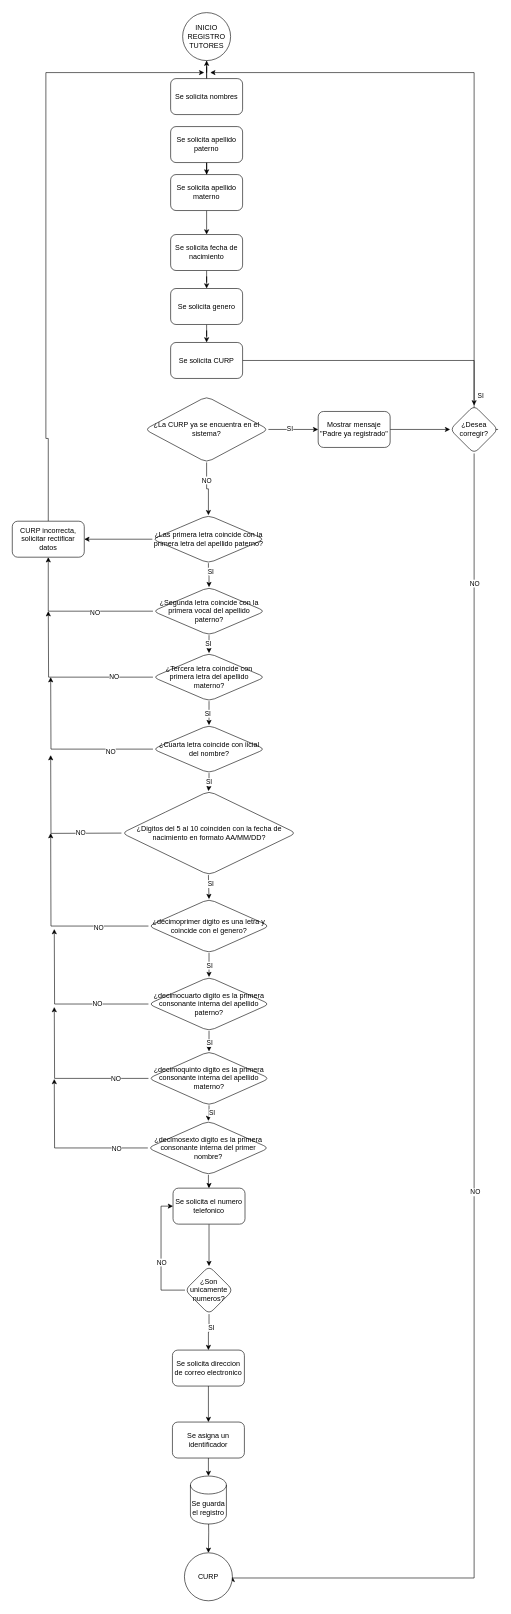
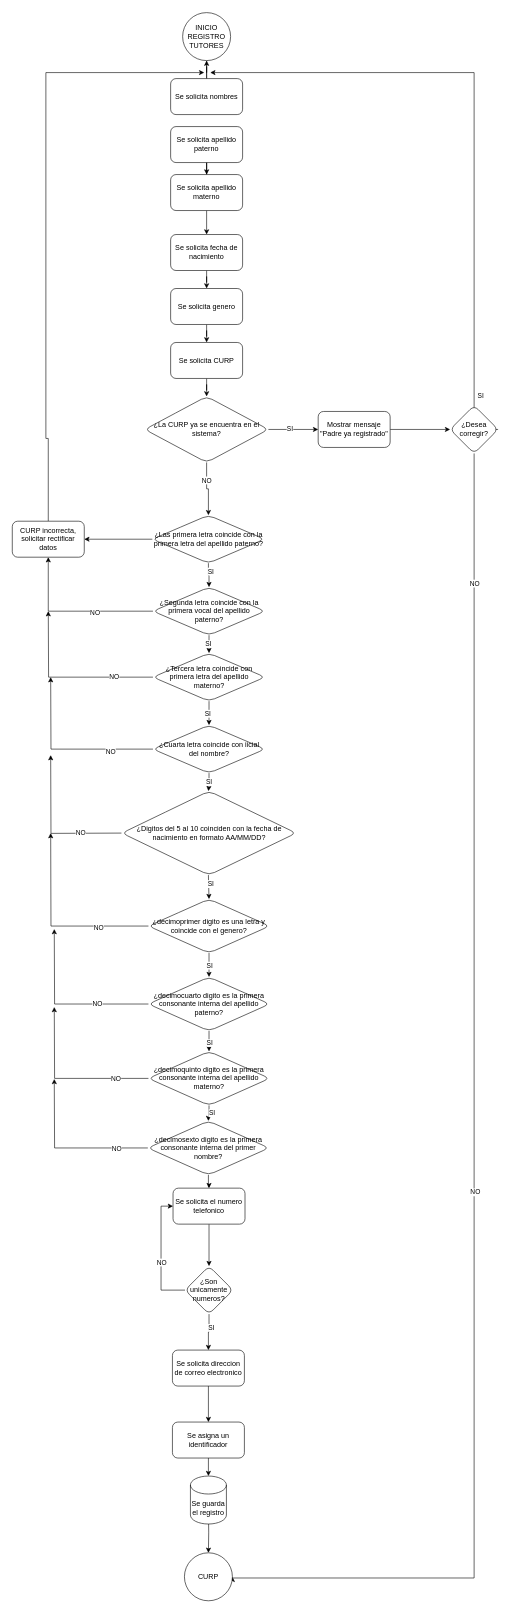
(357, 360) -> (207, 389)
